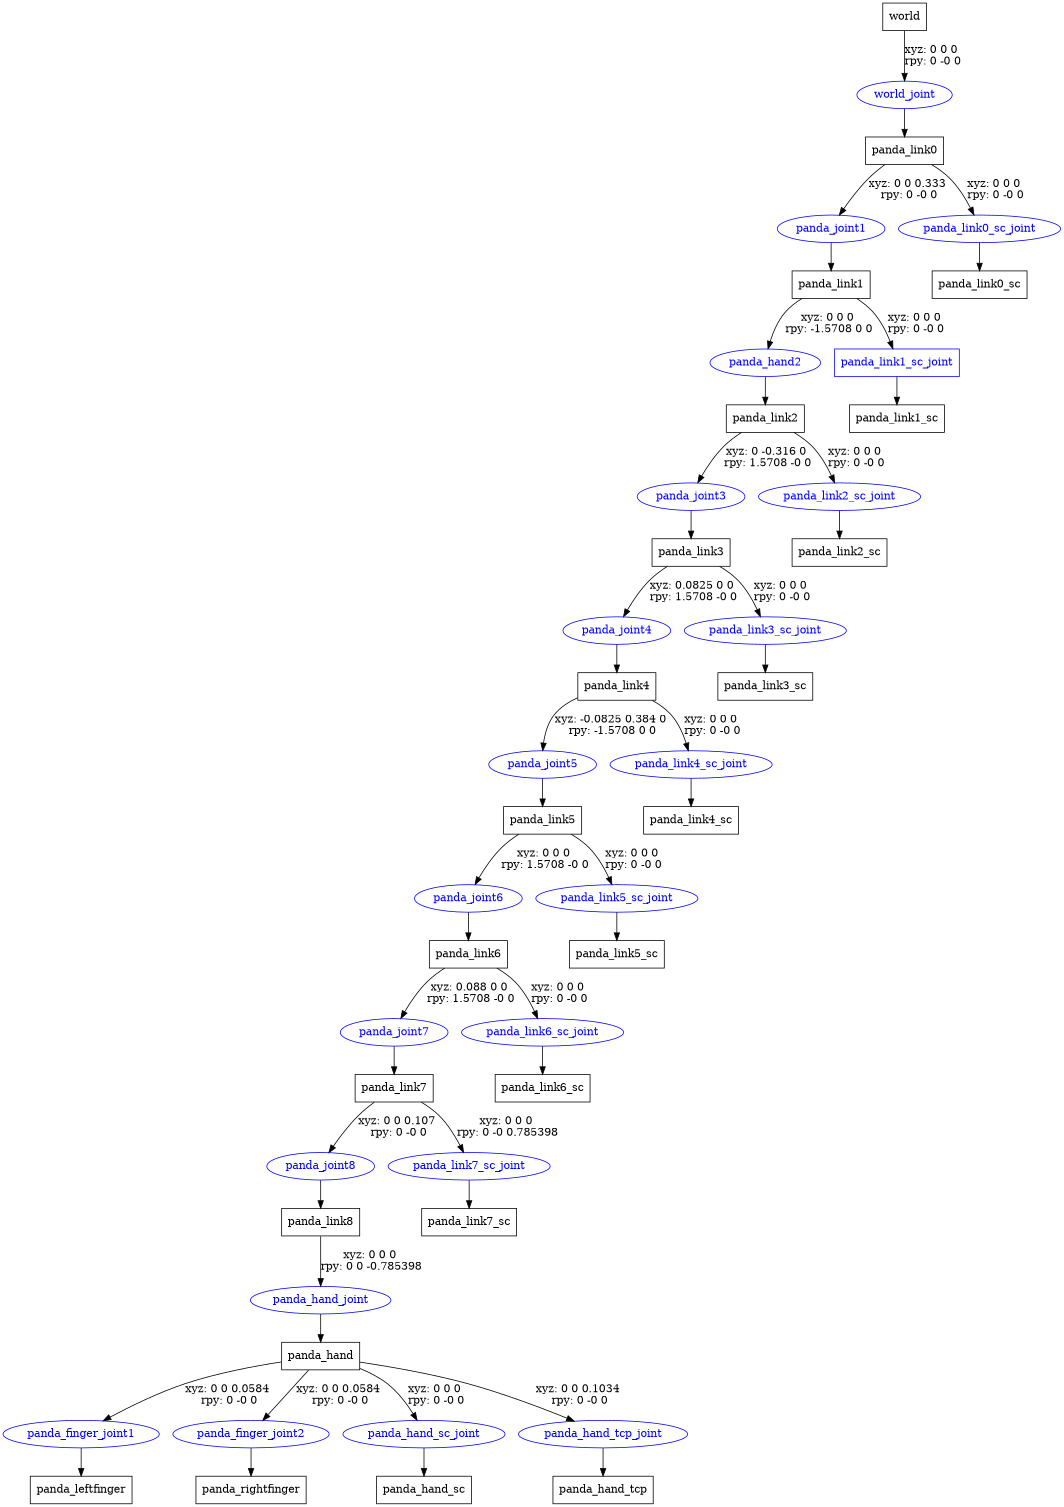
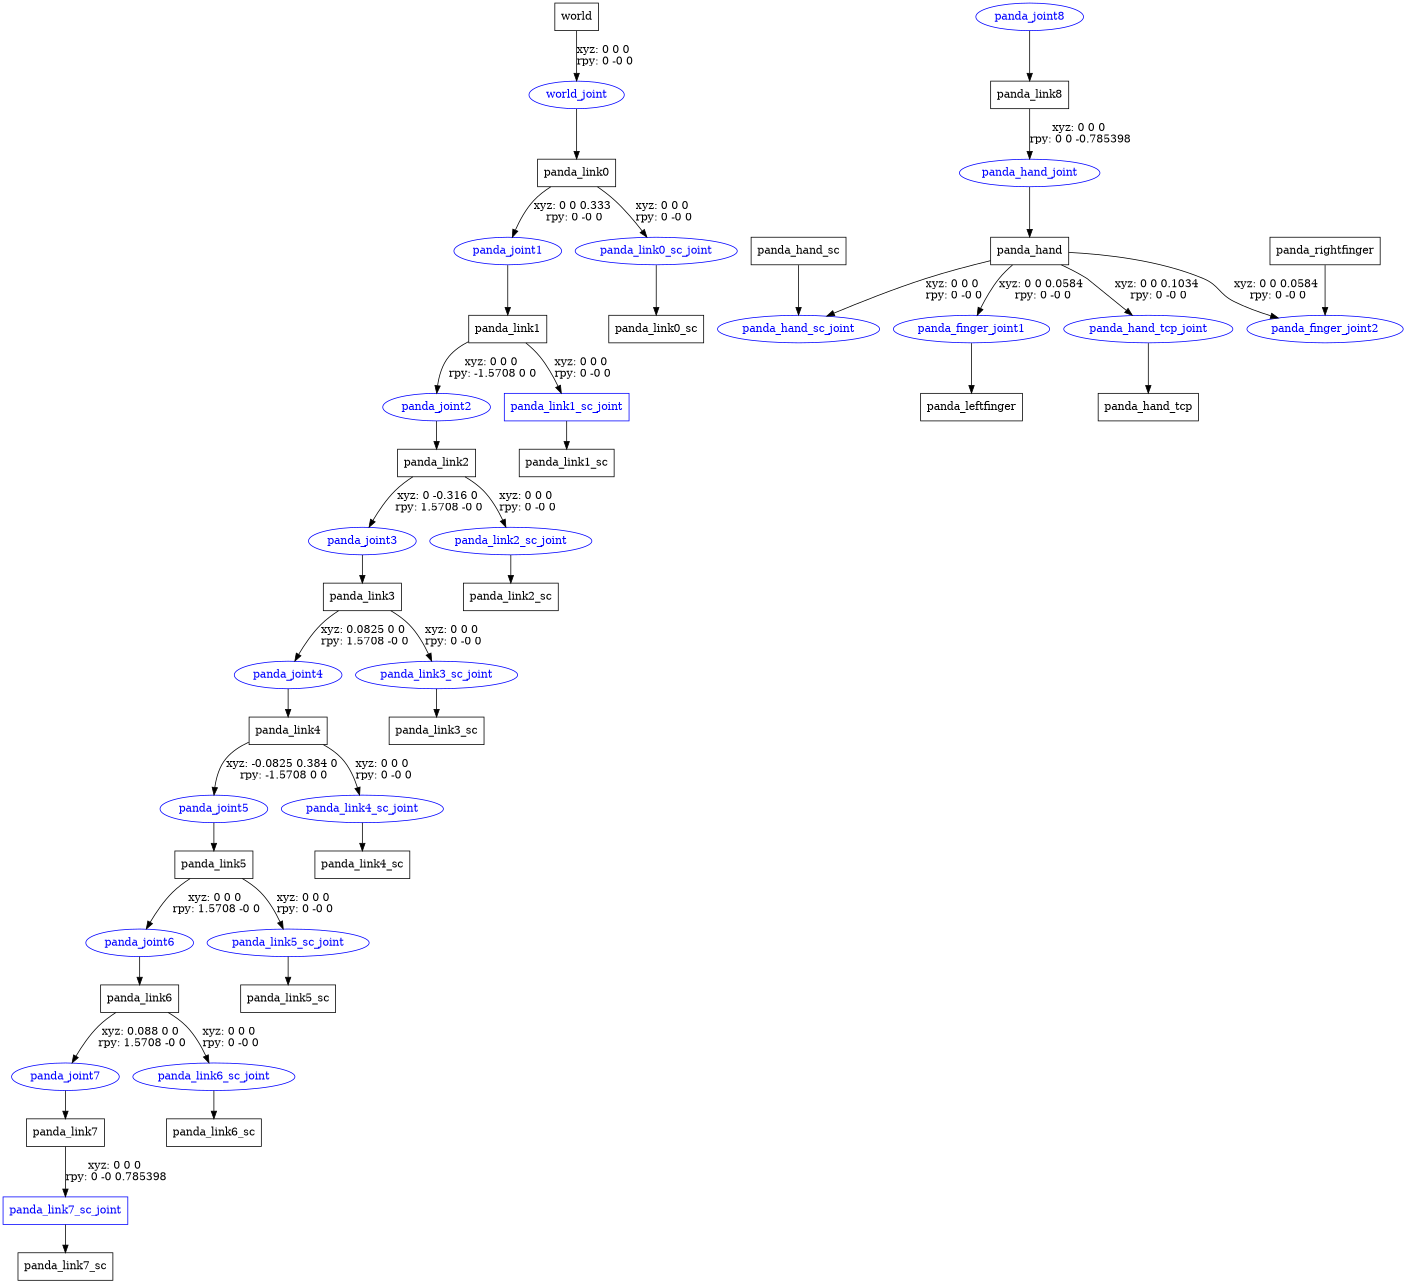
(765, 363) -> (437, 407)
(352, 1122) -> none
(469, 1166) -> (65, 1211)
(251, 1458) -> (1325, 286)
(424, 1458) -> (799, 286)
